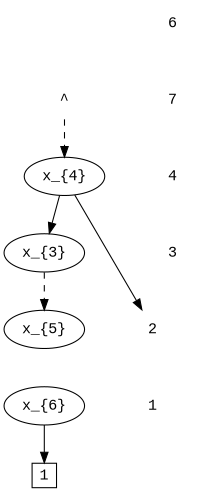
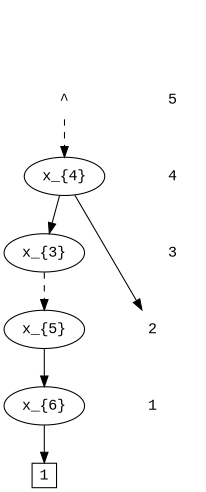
(173, 23) -> none
(173, 100) -> (173, 100)
none -> (44, 362)
